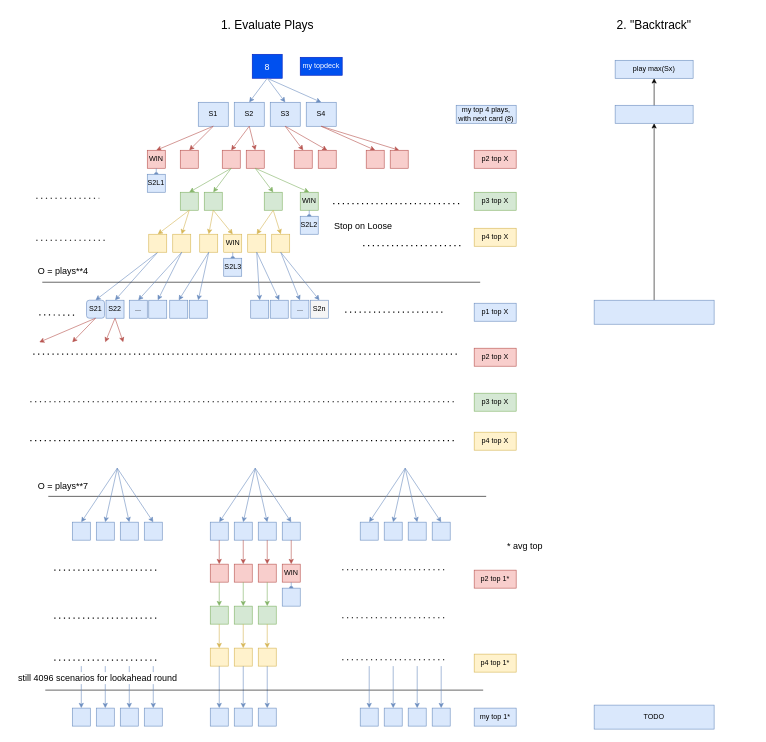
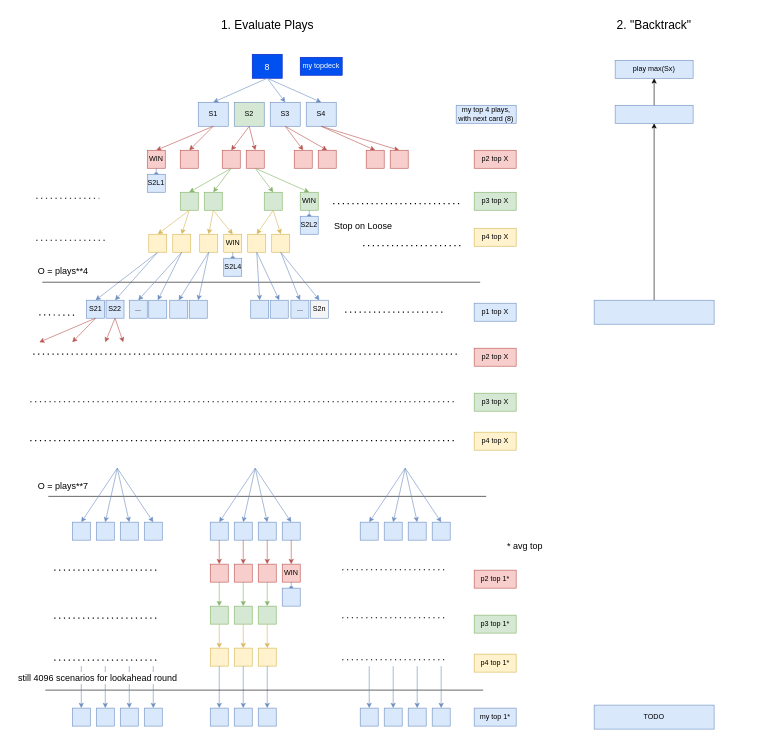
(259, 90) -> none
none -> (240, 91)
(249, 114) -> (249, 114)
(233, 267) -> (233, 267)
(96, 309) -> (96, 309)
none -> (495, 624)
